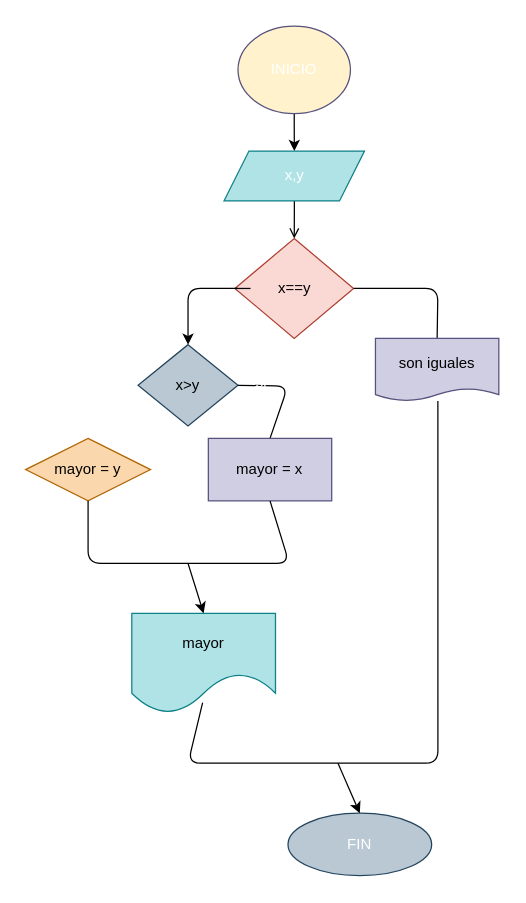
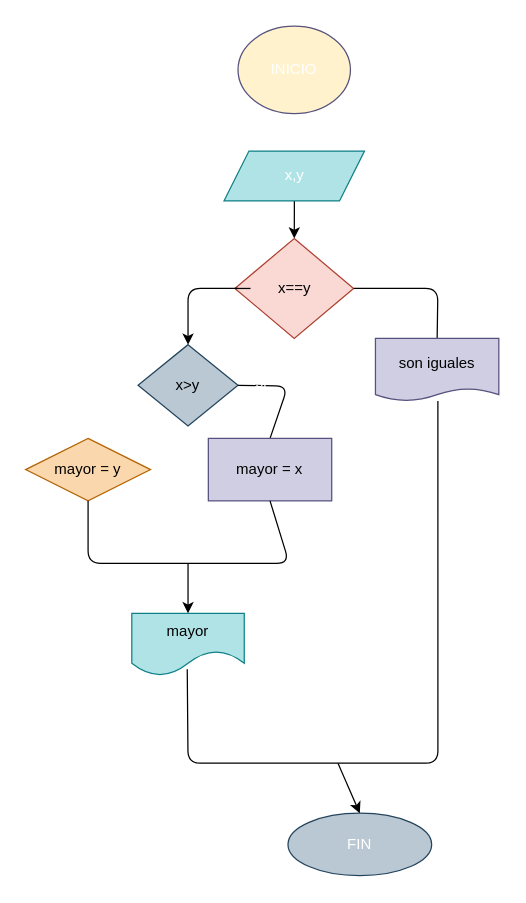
(294, 128) -> none
(294, 231) -> (294, 228)
(204, 663) -> (188, 644)
